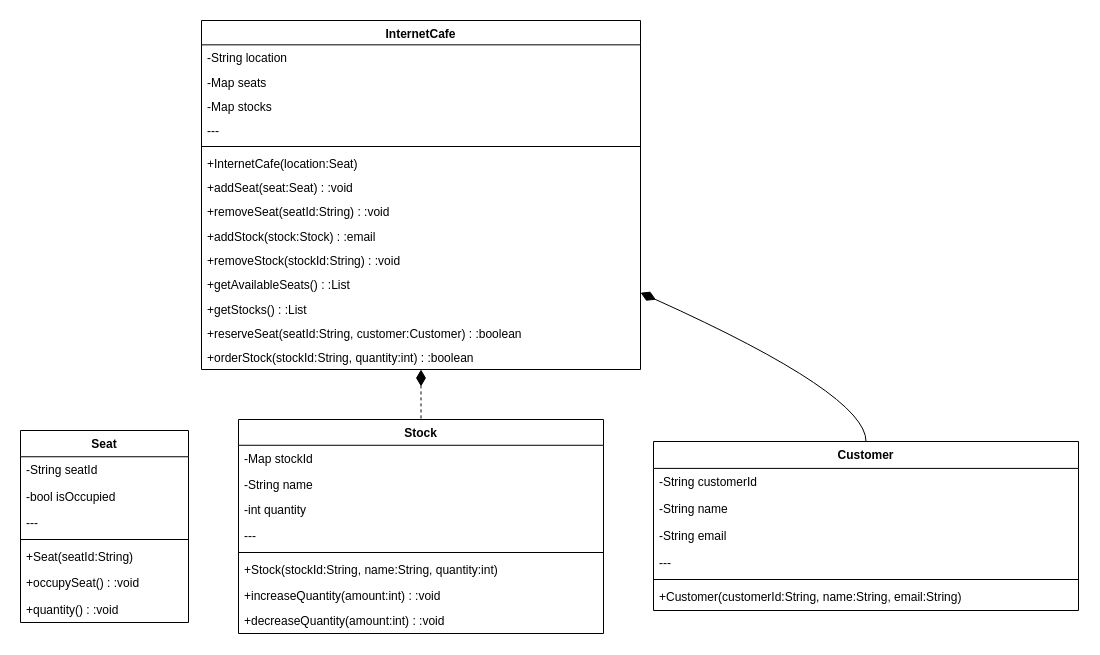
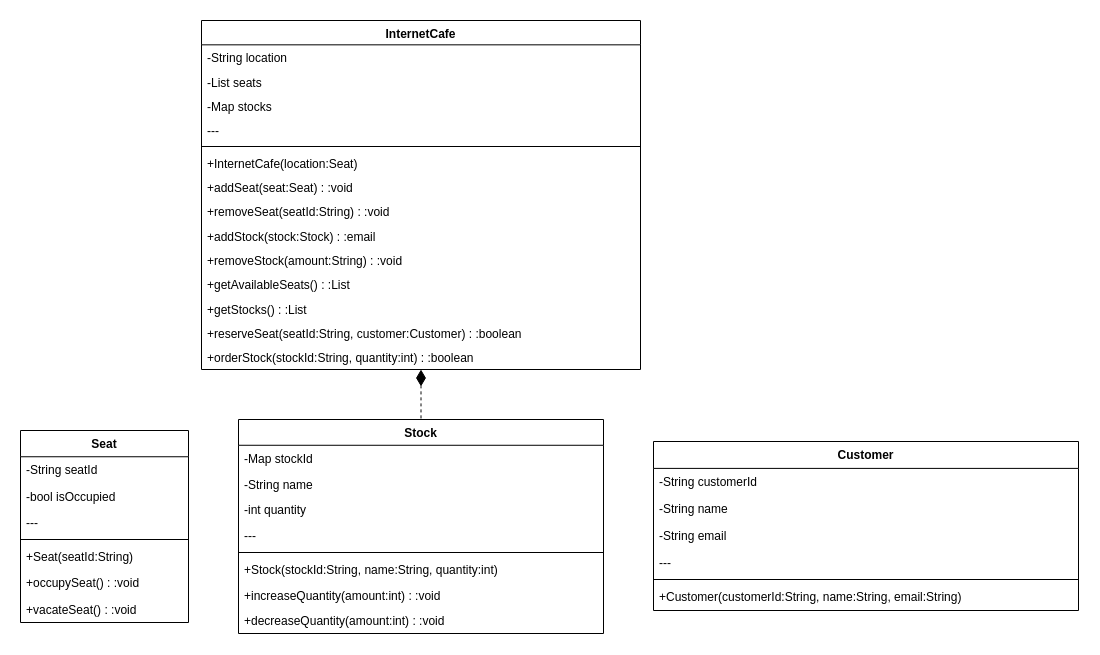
(239, 83) -> (241, 83)
(317, 261) -> (314, 261)
(771, 357) -> none
(80, 610) -> (89, 610)
